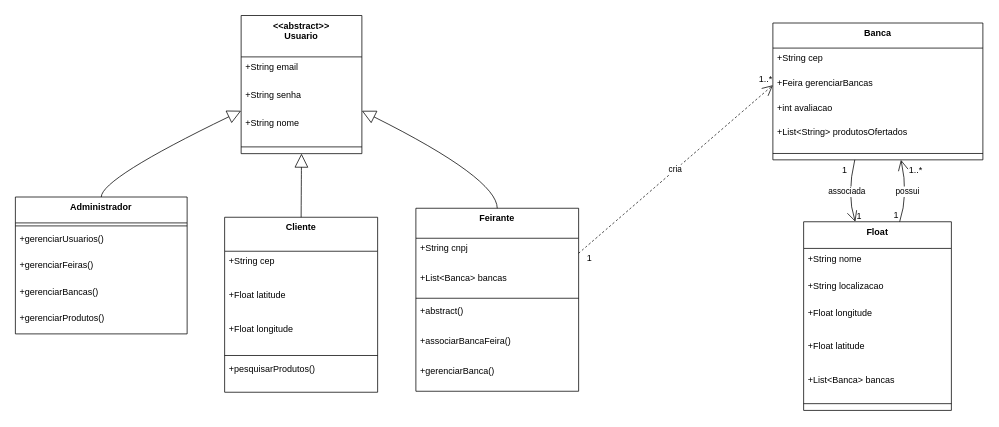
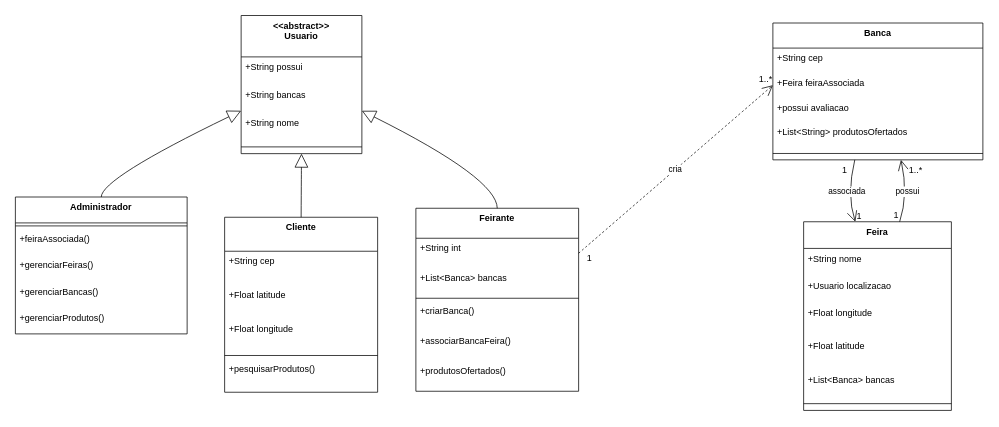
(273, 67) -> (277, 67)
(829, 83) -> (825, 83)
(276, 95) -> (278, 95)
(808, 108) -> (815, 108)
(877, 232) -> (877, 232)
(68, 239) -> (60, 239)
(448, 248) -> (444, 248)
(850, 285) -> (852, 285)
(448, 311) -> (452, 311)
(462, 371) -> (470, 371)
